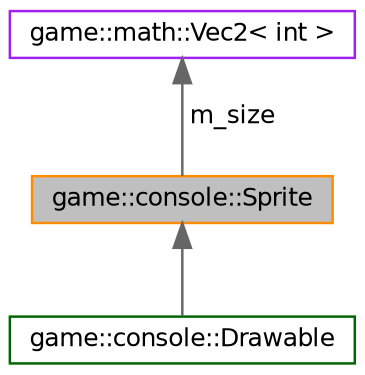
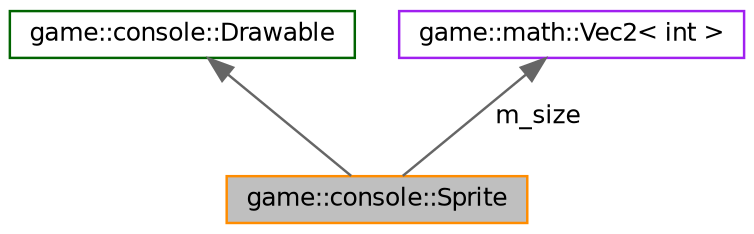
(182, 282) -> (290, 125)
